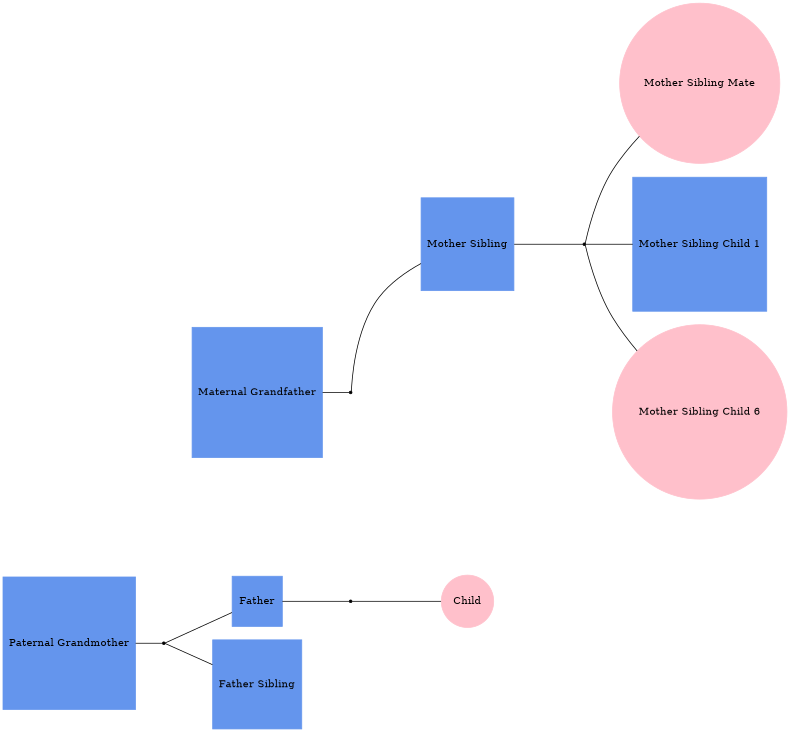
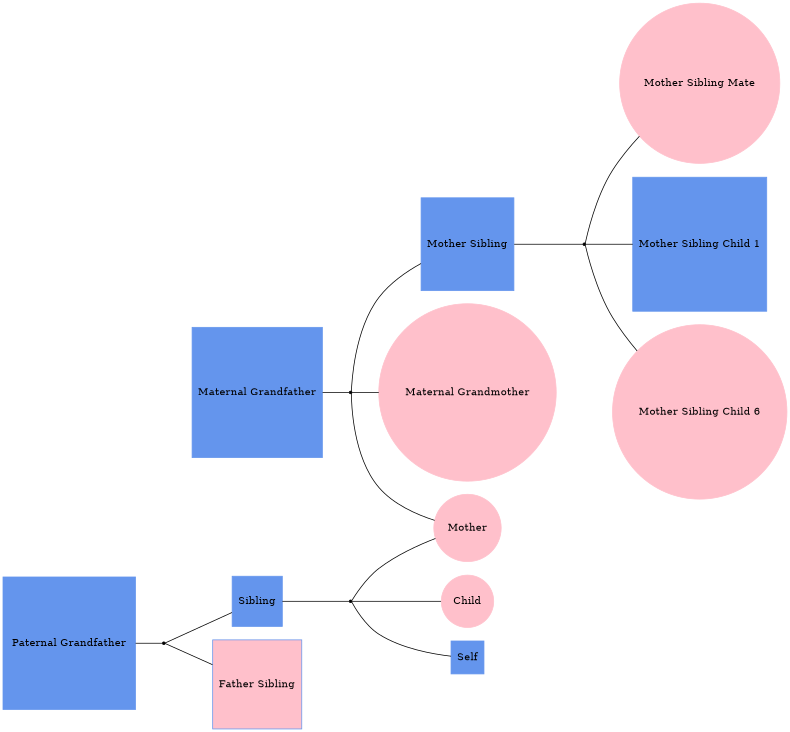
none -> (468, 392)
none -> (468, 528)
(257, 601) -> (257, 601)
(69, 643) -> (69, 643)
none -> (468, 657)
(257, 684) -> (257, 684)
